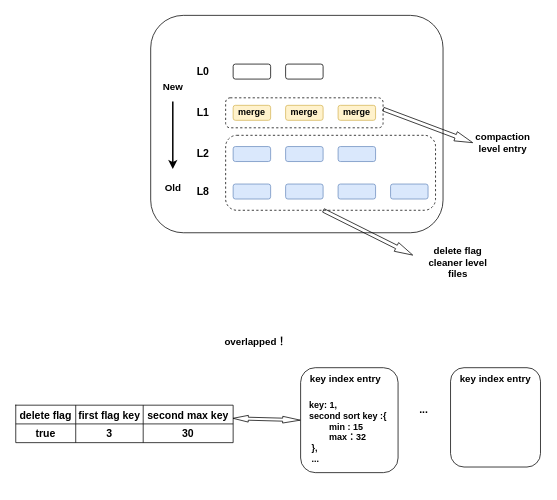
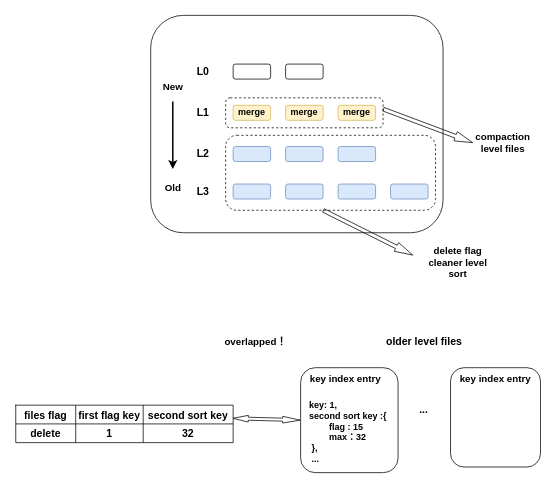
(503, 143) -> (503, 143)
(203, 192) -> (203, 192)
(458, 263) -> (458, 263)
none -> (424, 342)
(45, 415) -> (45, 415)
(188, 415) -> (188, 415)
(45, 434) -> (45, 434)
(109, 434) -> (109, 434)
(188, 434) -> (188, 434)
(348, 438) -> (348, 438)
